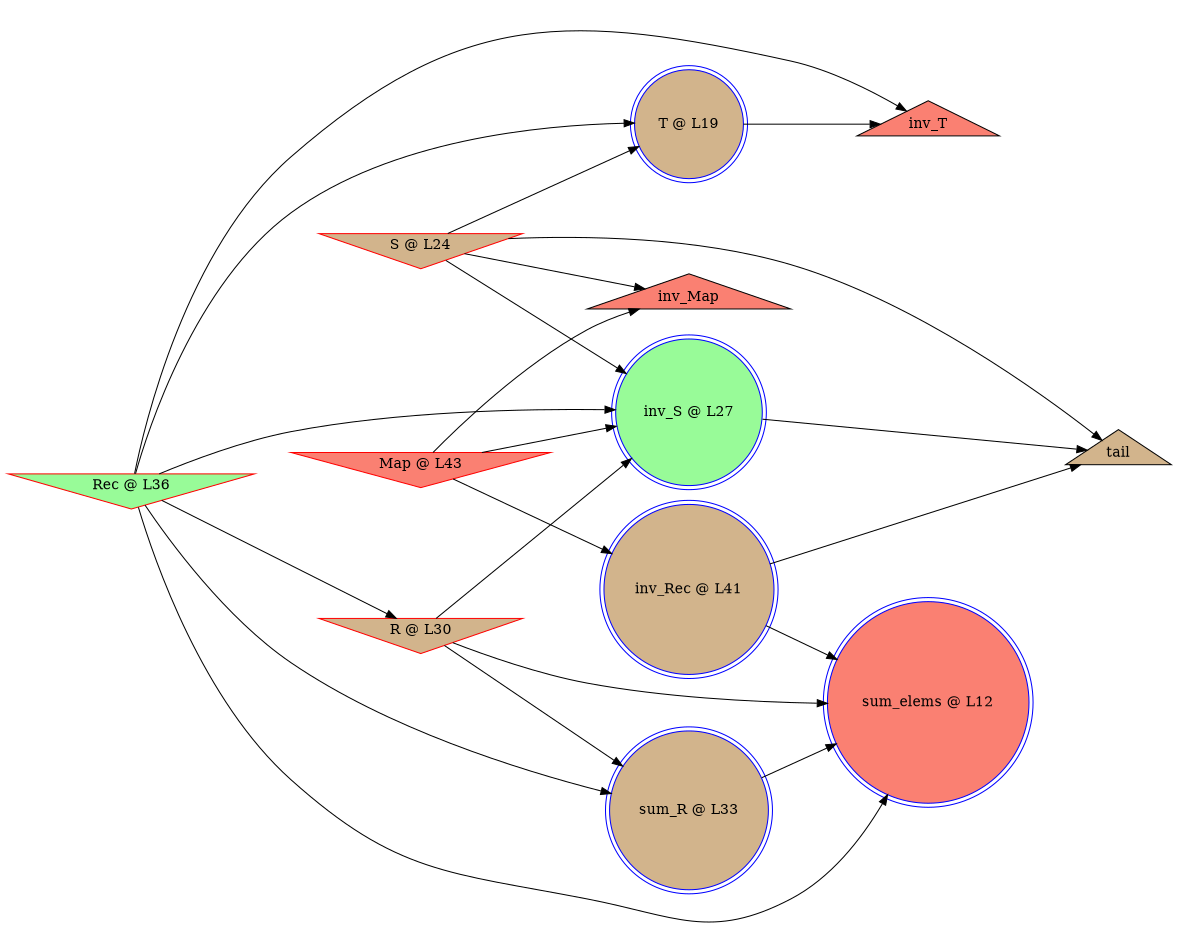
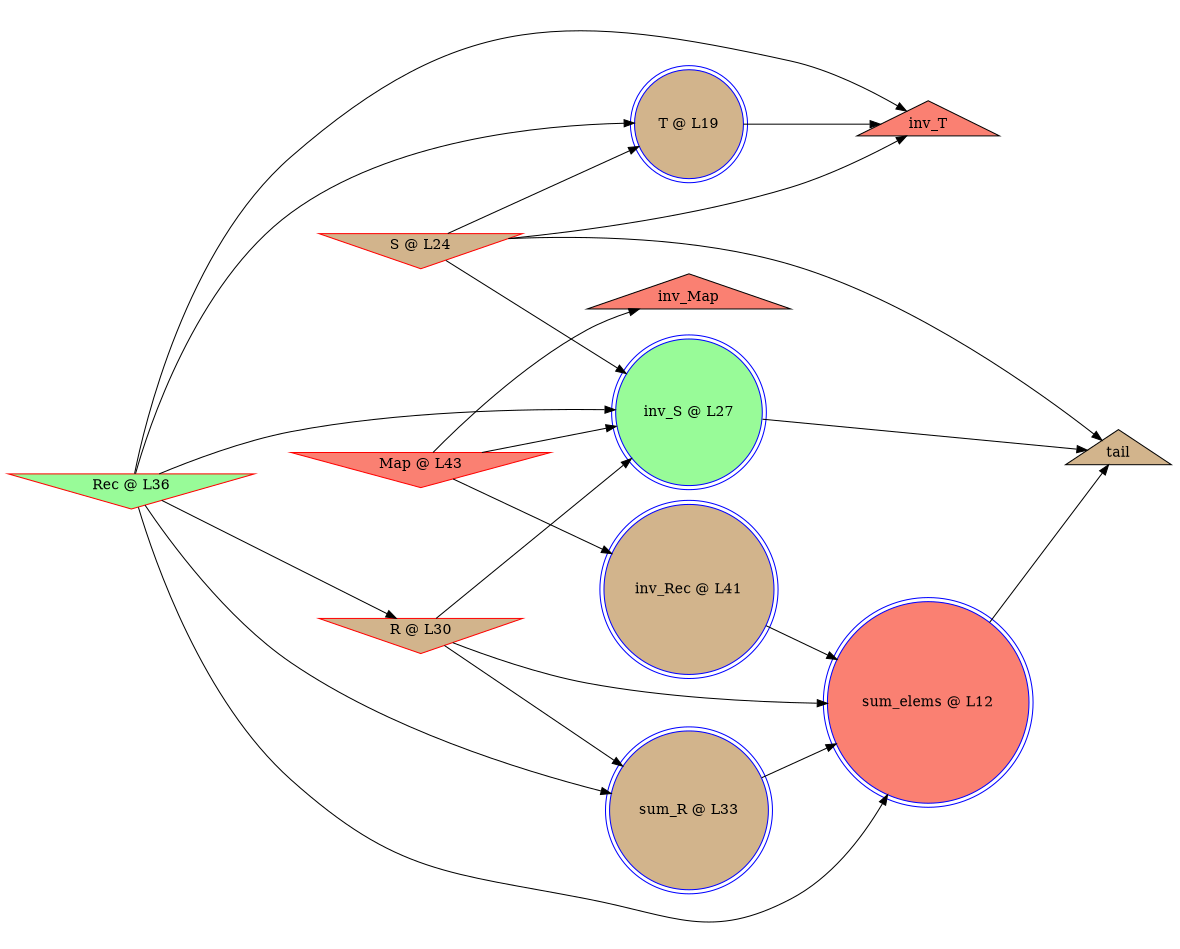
(550, 270) -> (708, 208)
(920, 516) -> (1046, 548)
